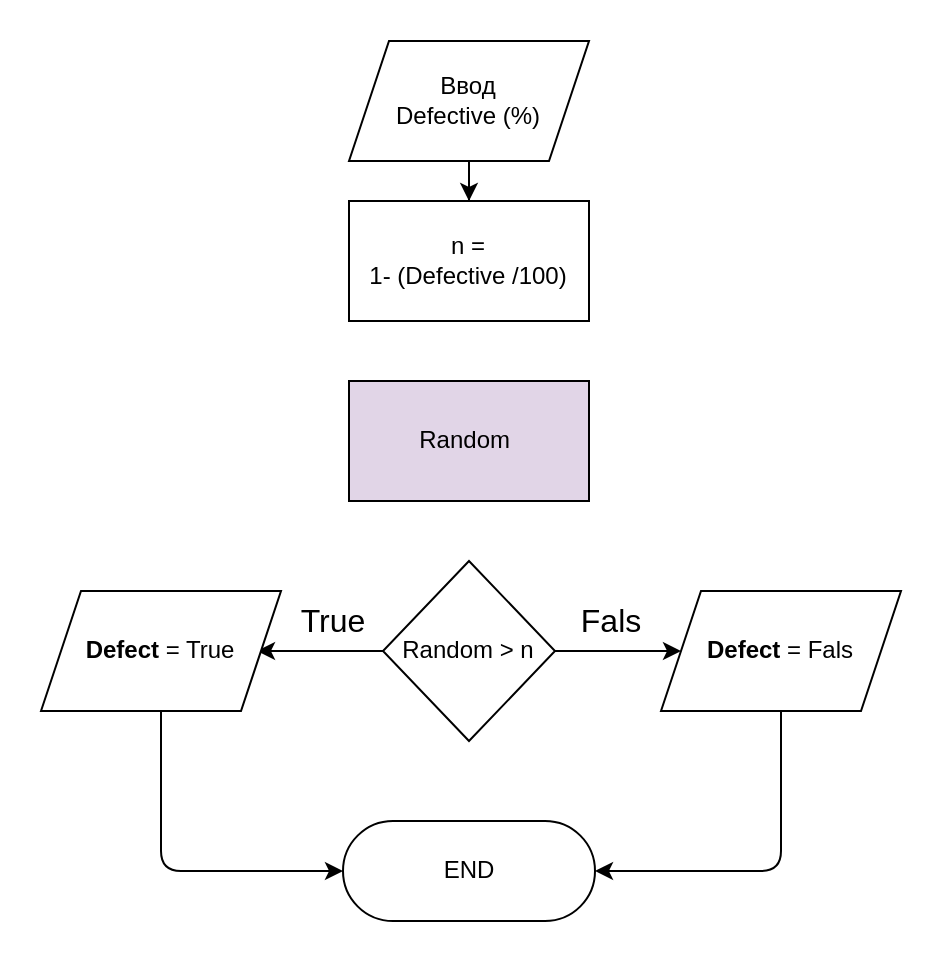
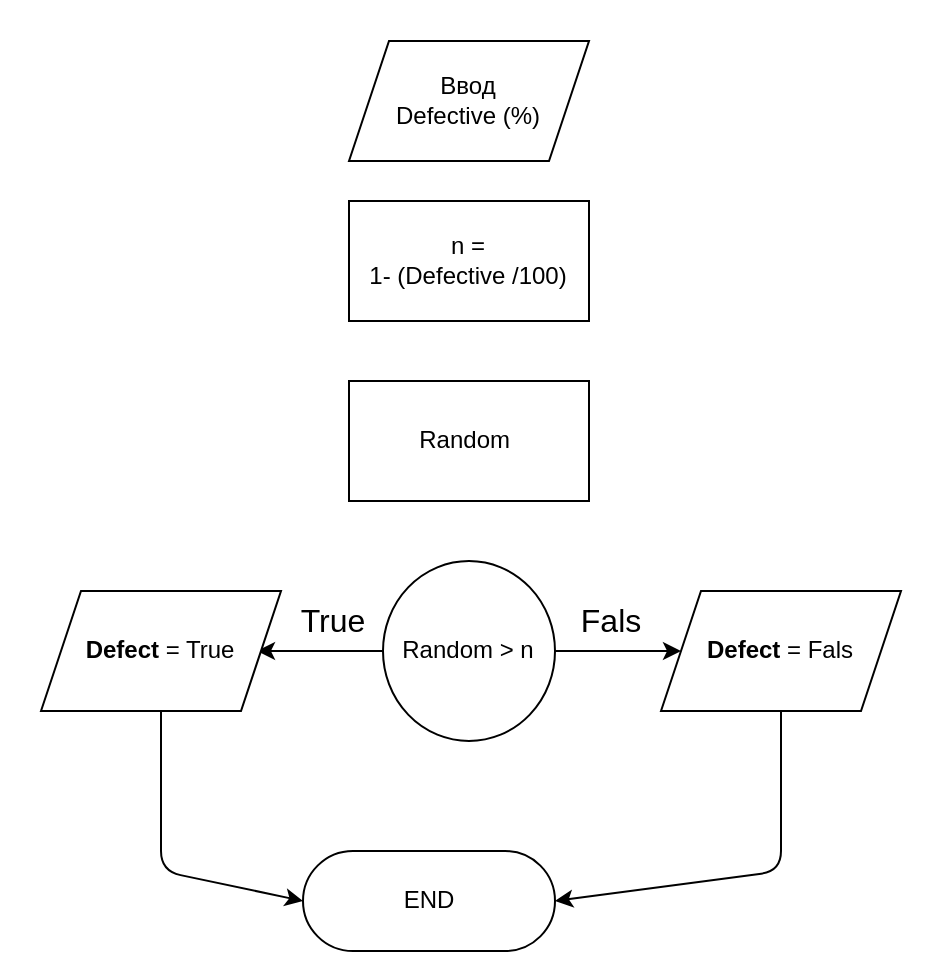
(469, 188) -> none
(469, 441) -> (469, 441)
(469, 651) -> (469, 651)
(469, 871) -> (429, 901)
